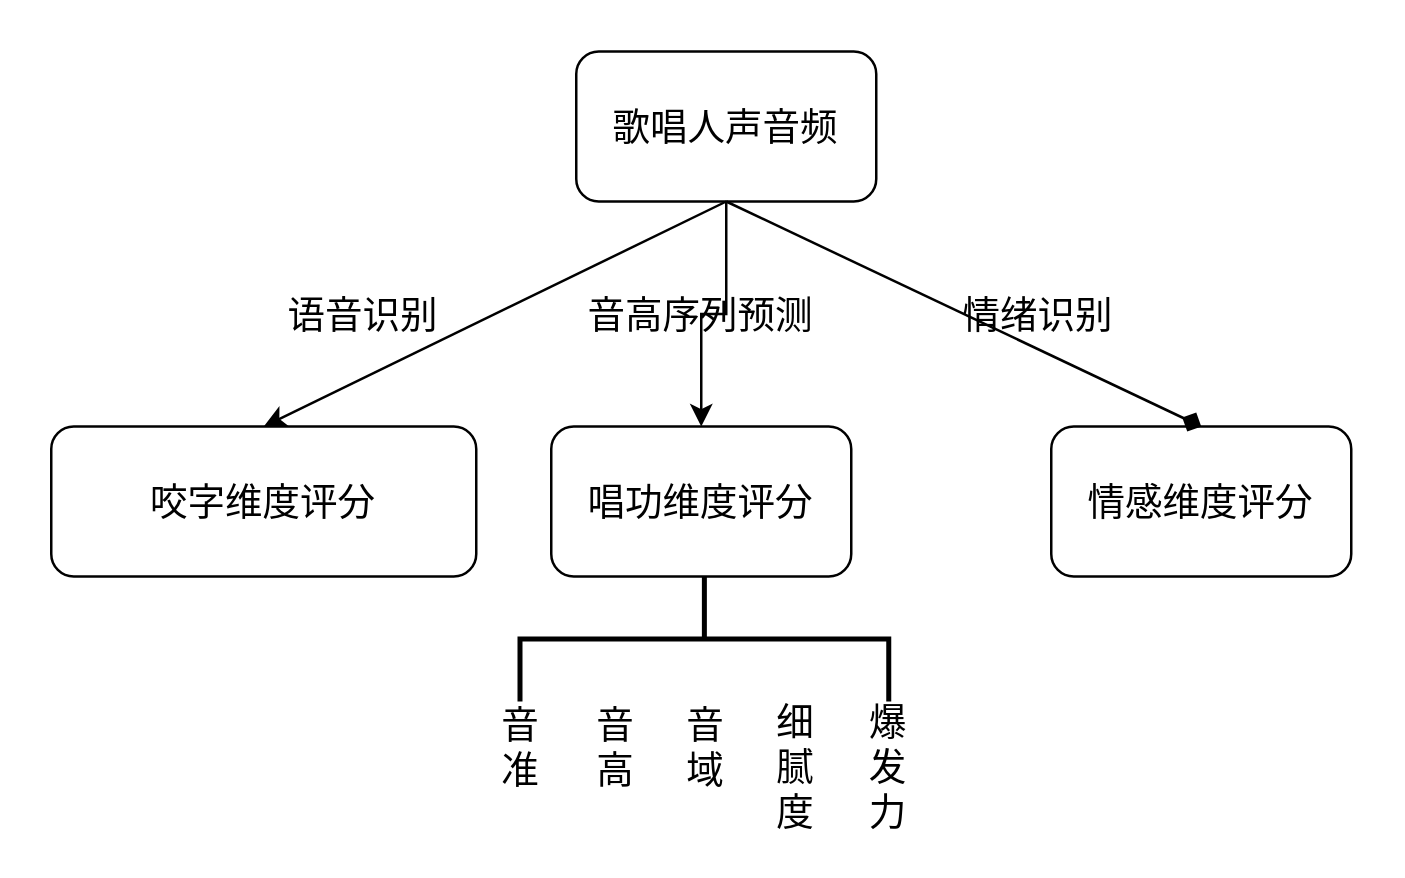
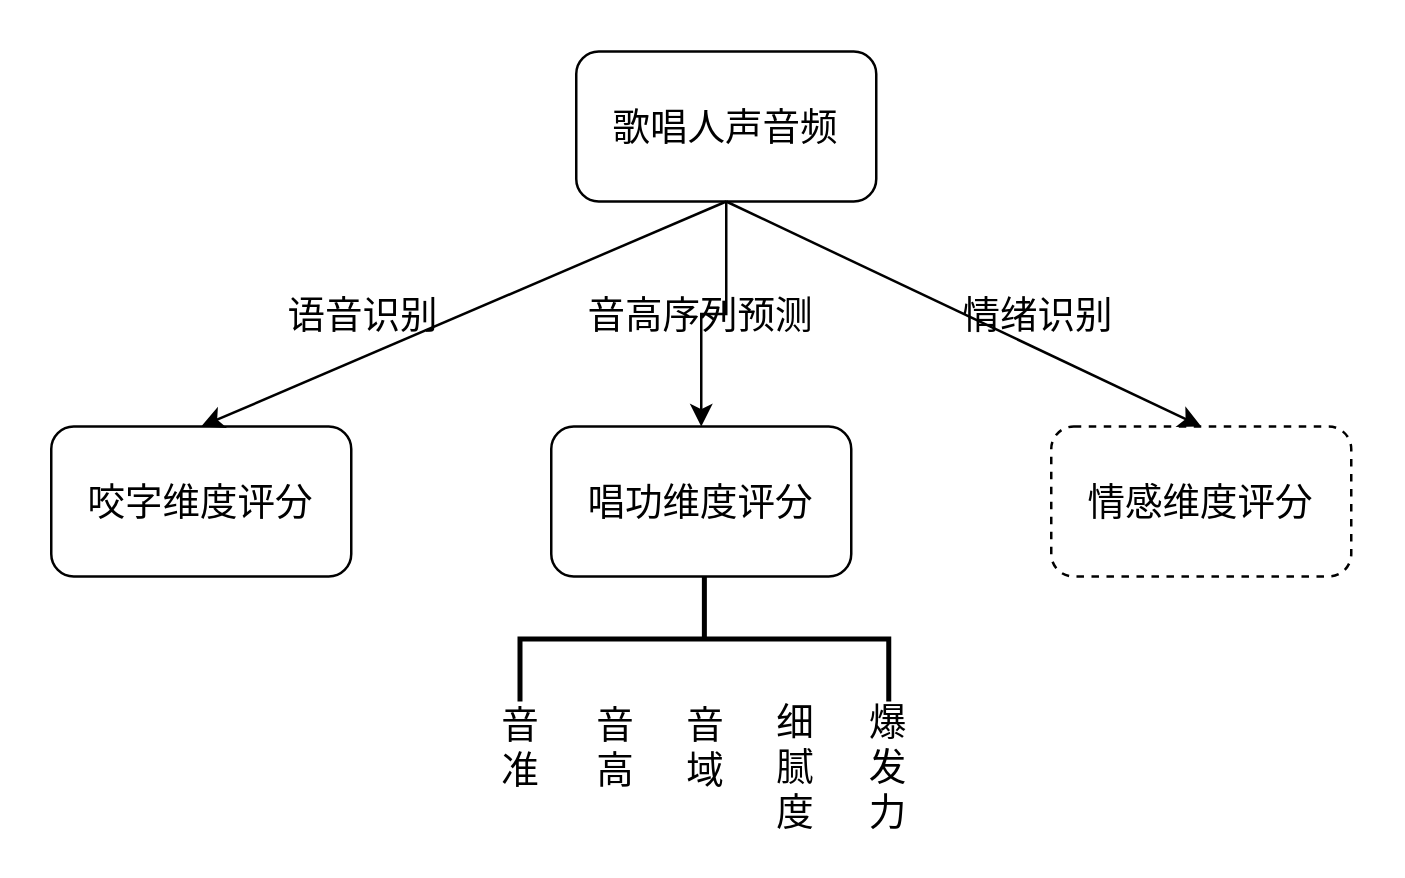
(1182, 417) -> (1184, 418)
(264, 501) -> (201, 501)
(1201, 501) -> (1201, 501)
